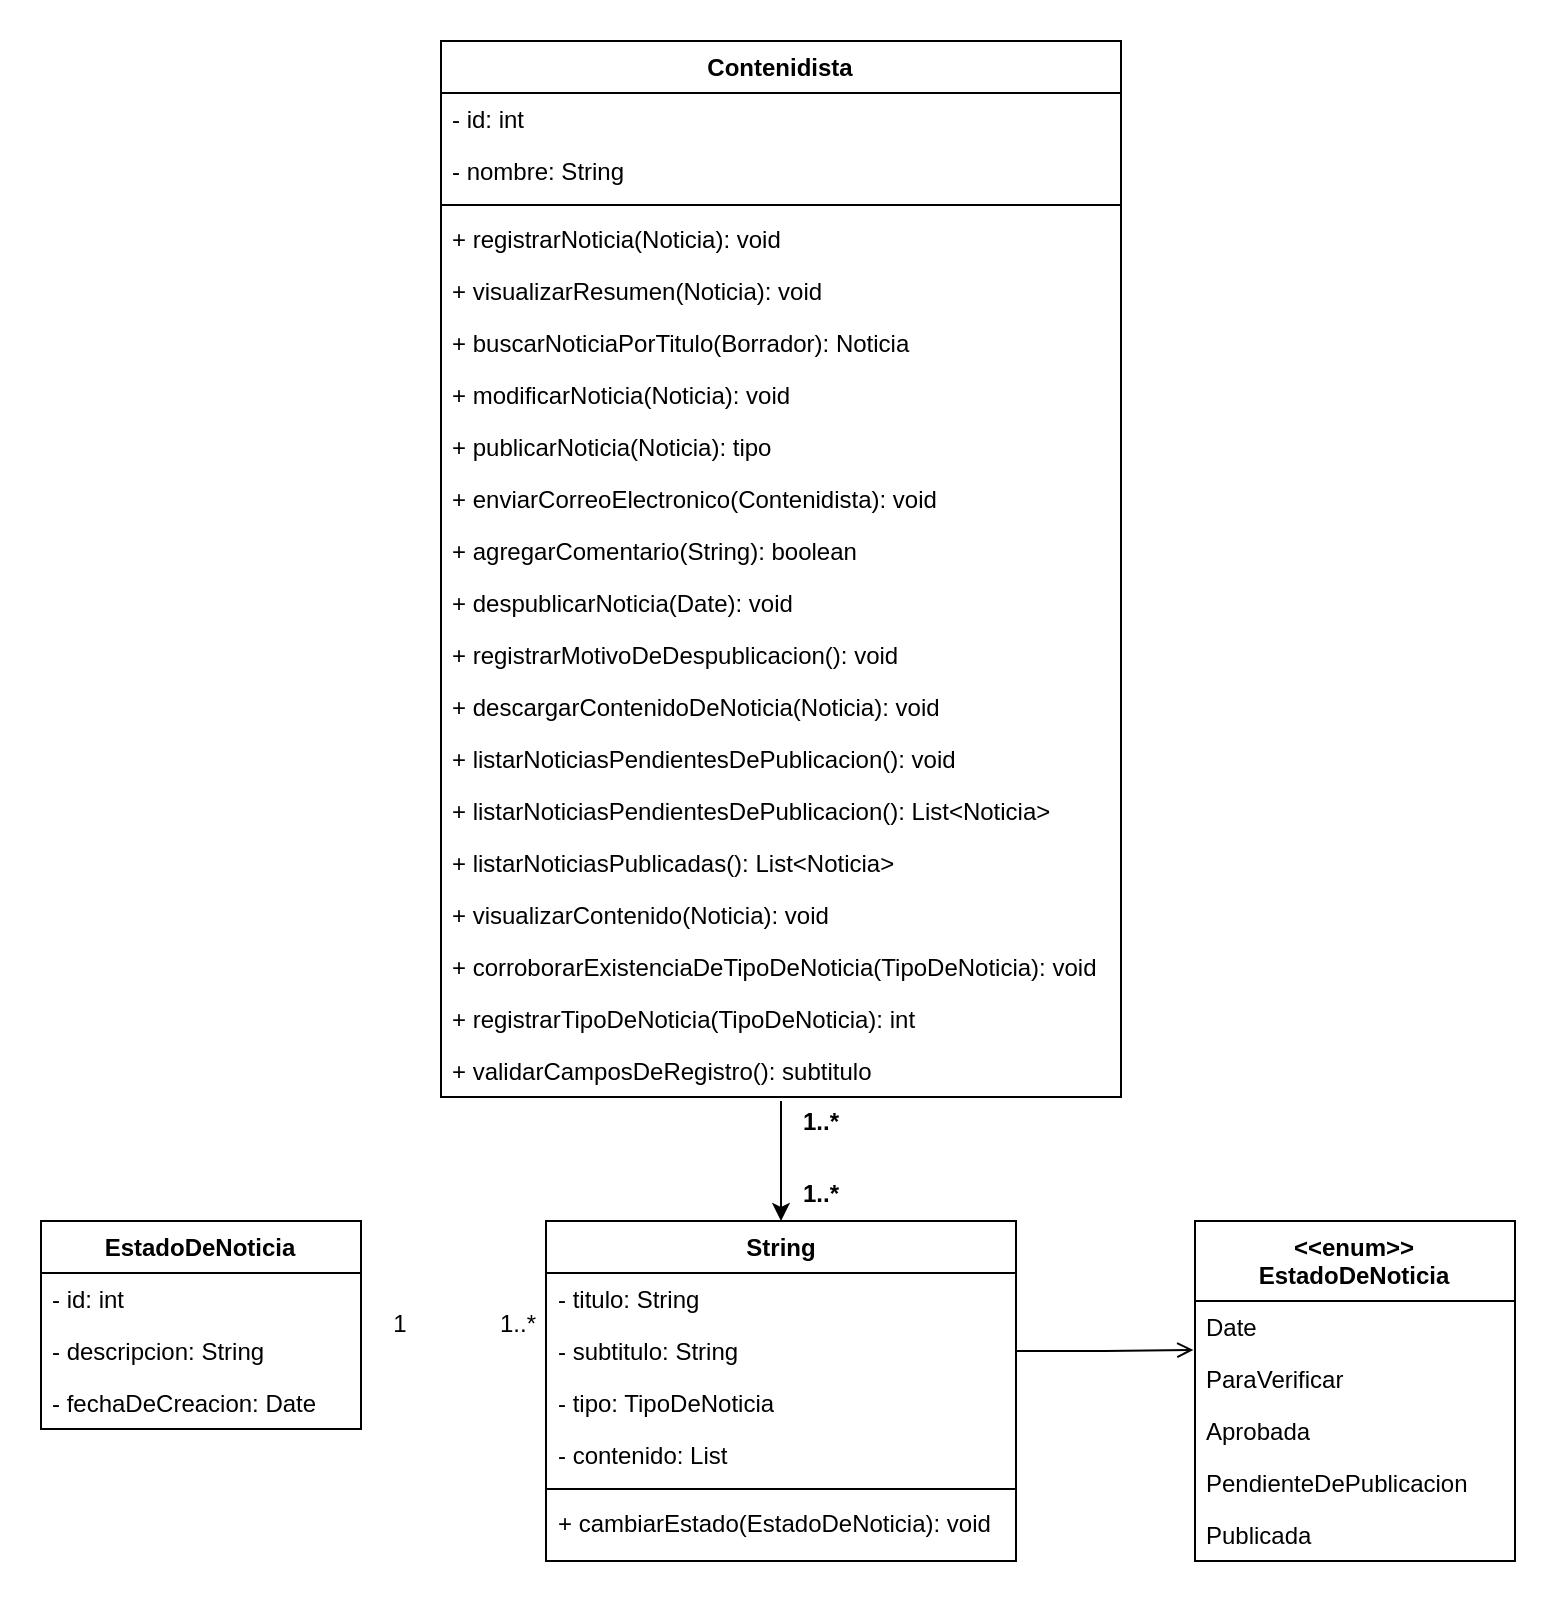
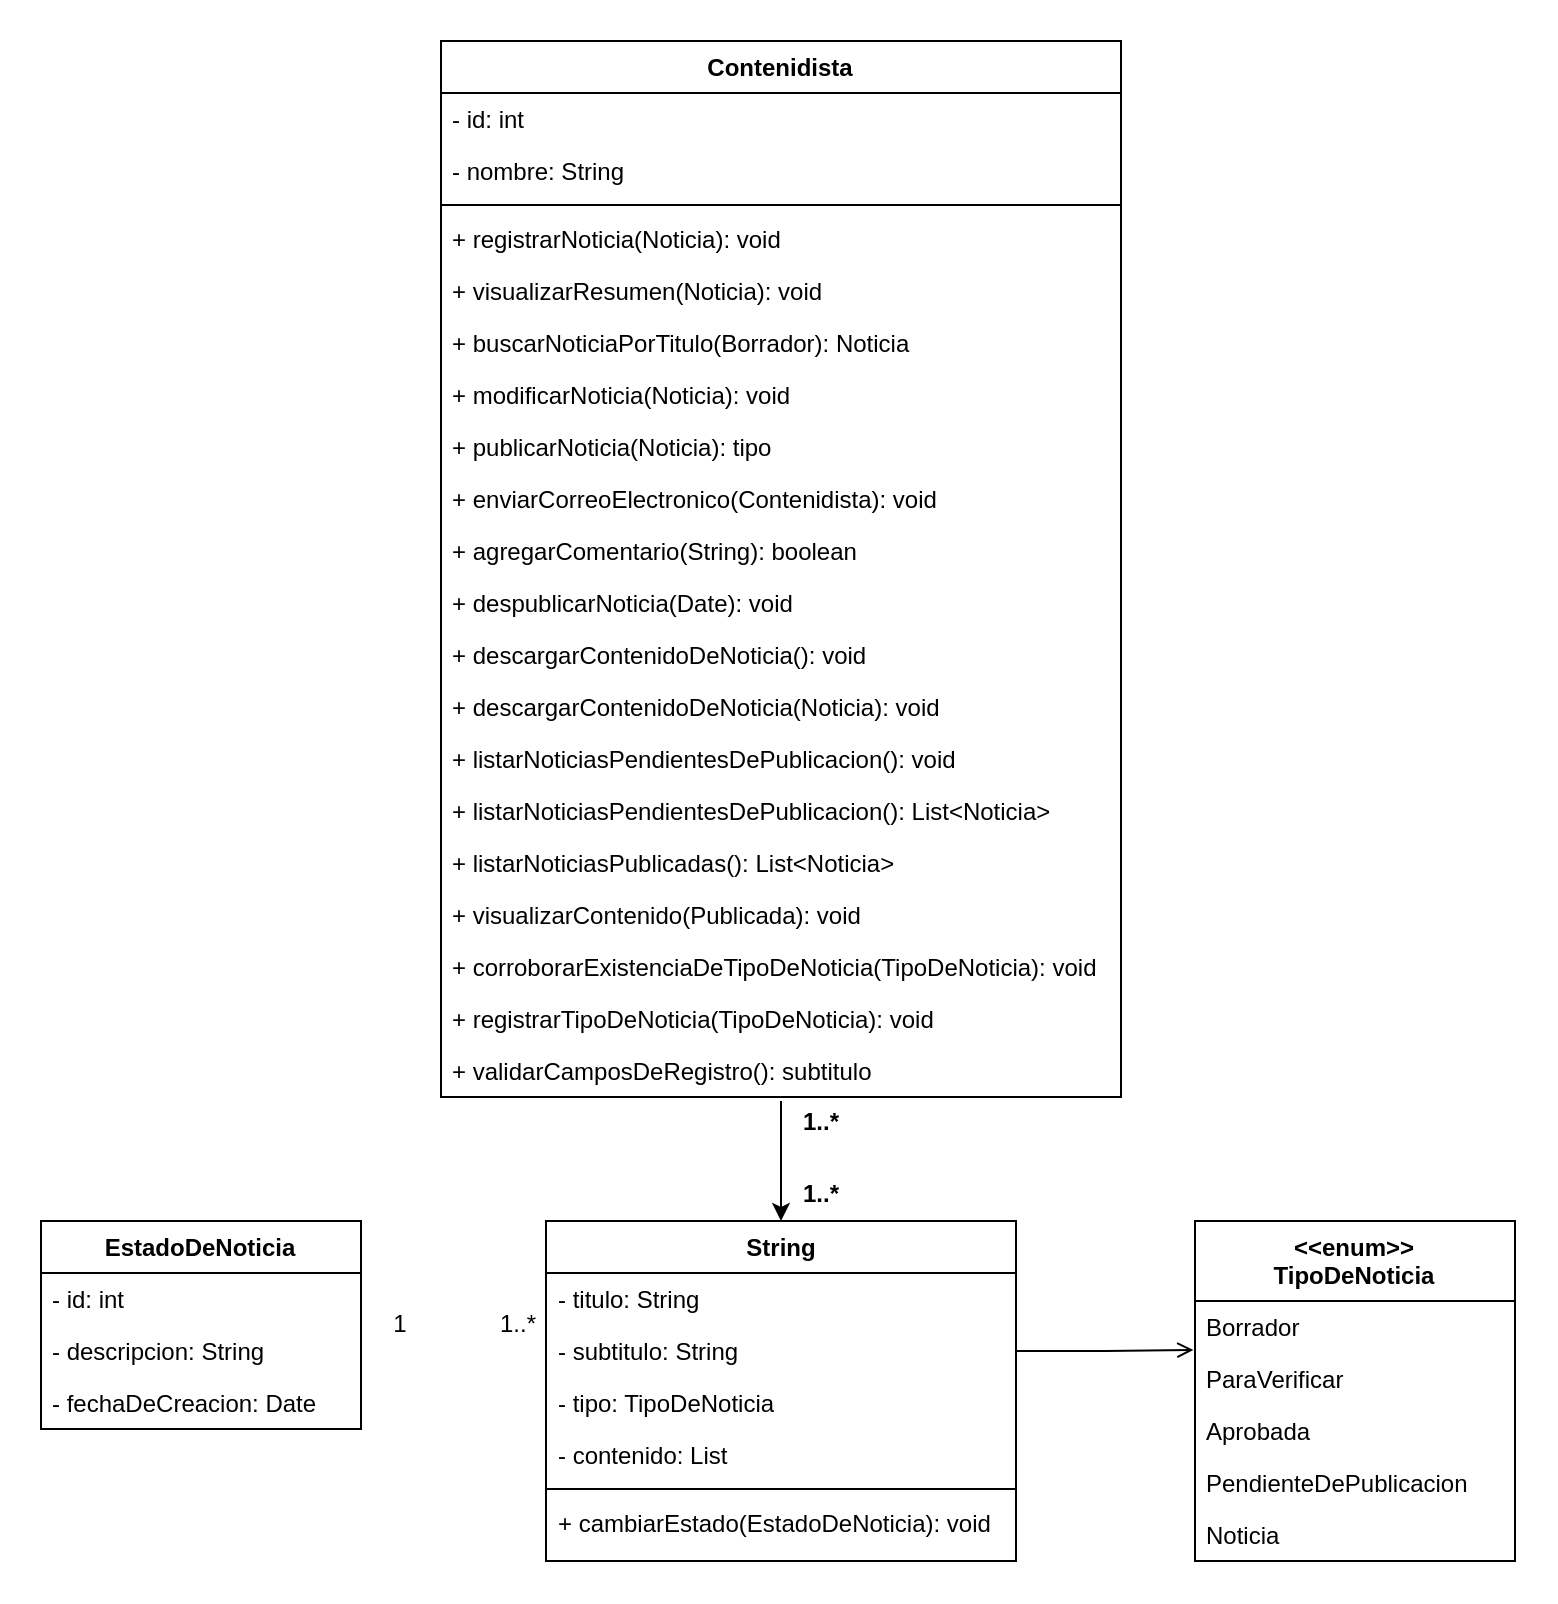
(700, 657) -> (680, 657)
(664, 917) -> (677, 917)
(714, 1021) -> (721, 1021)
(1355, 1264) -> (1355, 1264)
(1234, 1329) -> (1261, 1329)
(1261, 1537) -> (1248, 1537)
